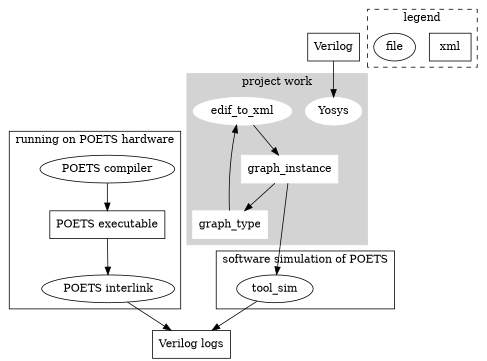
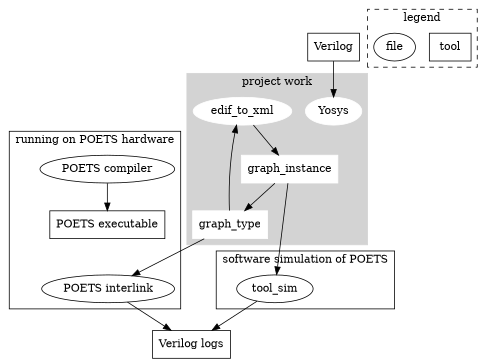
(450, 47) -> (450, 47)
(108, 253) -> (172, 255)
